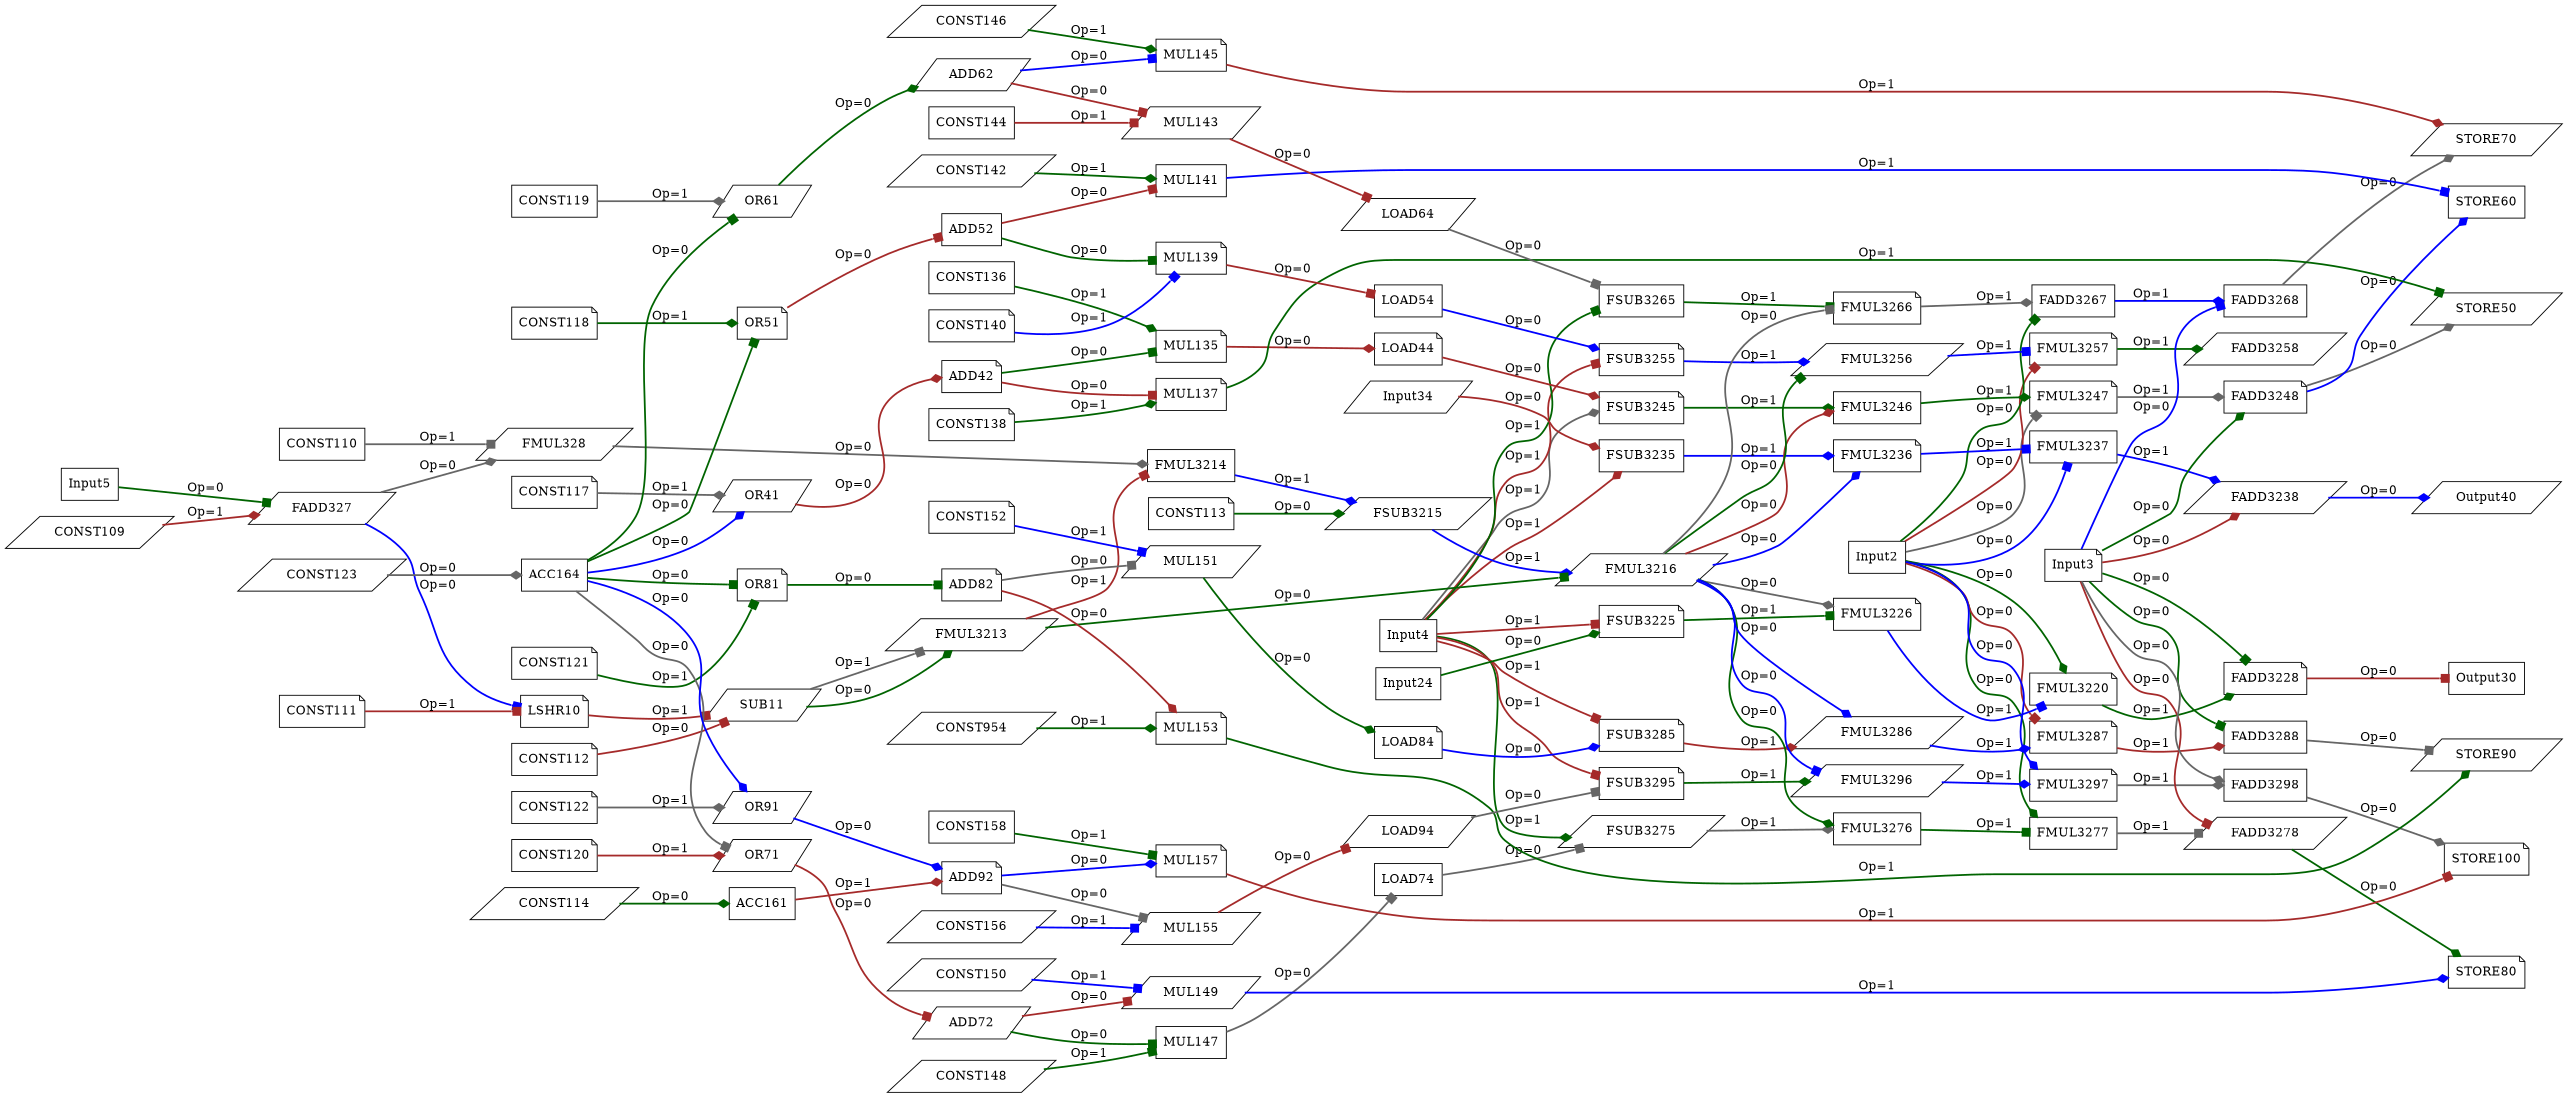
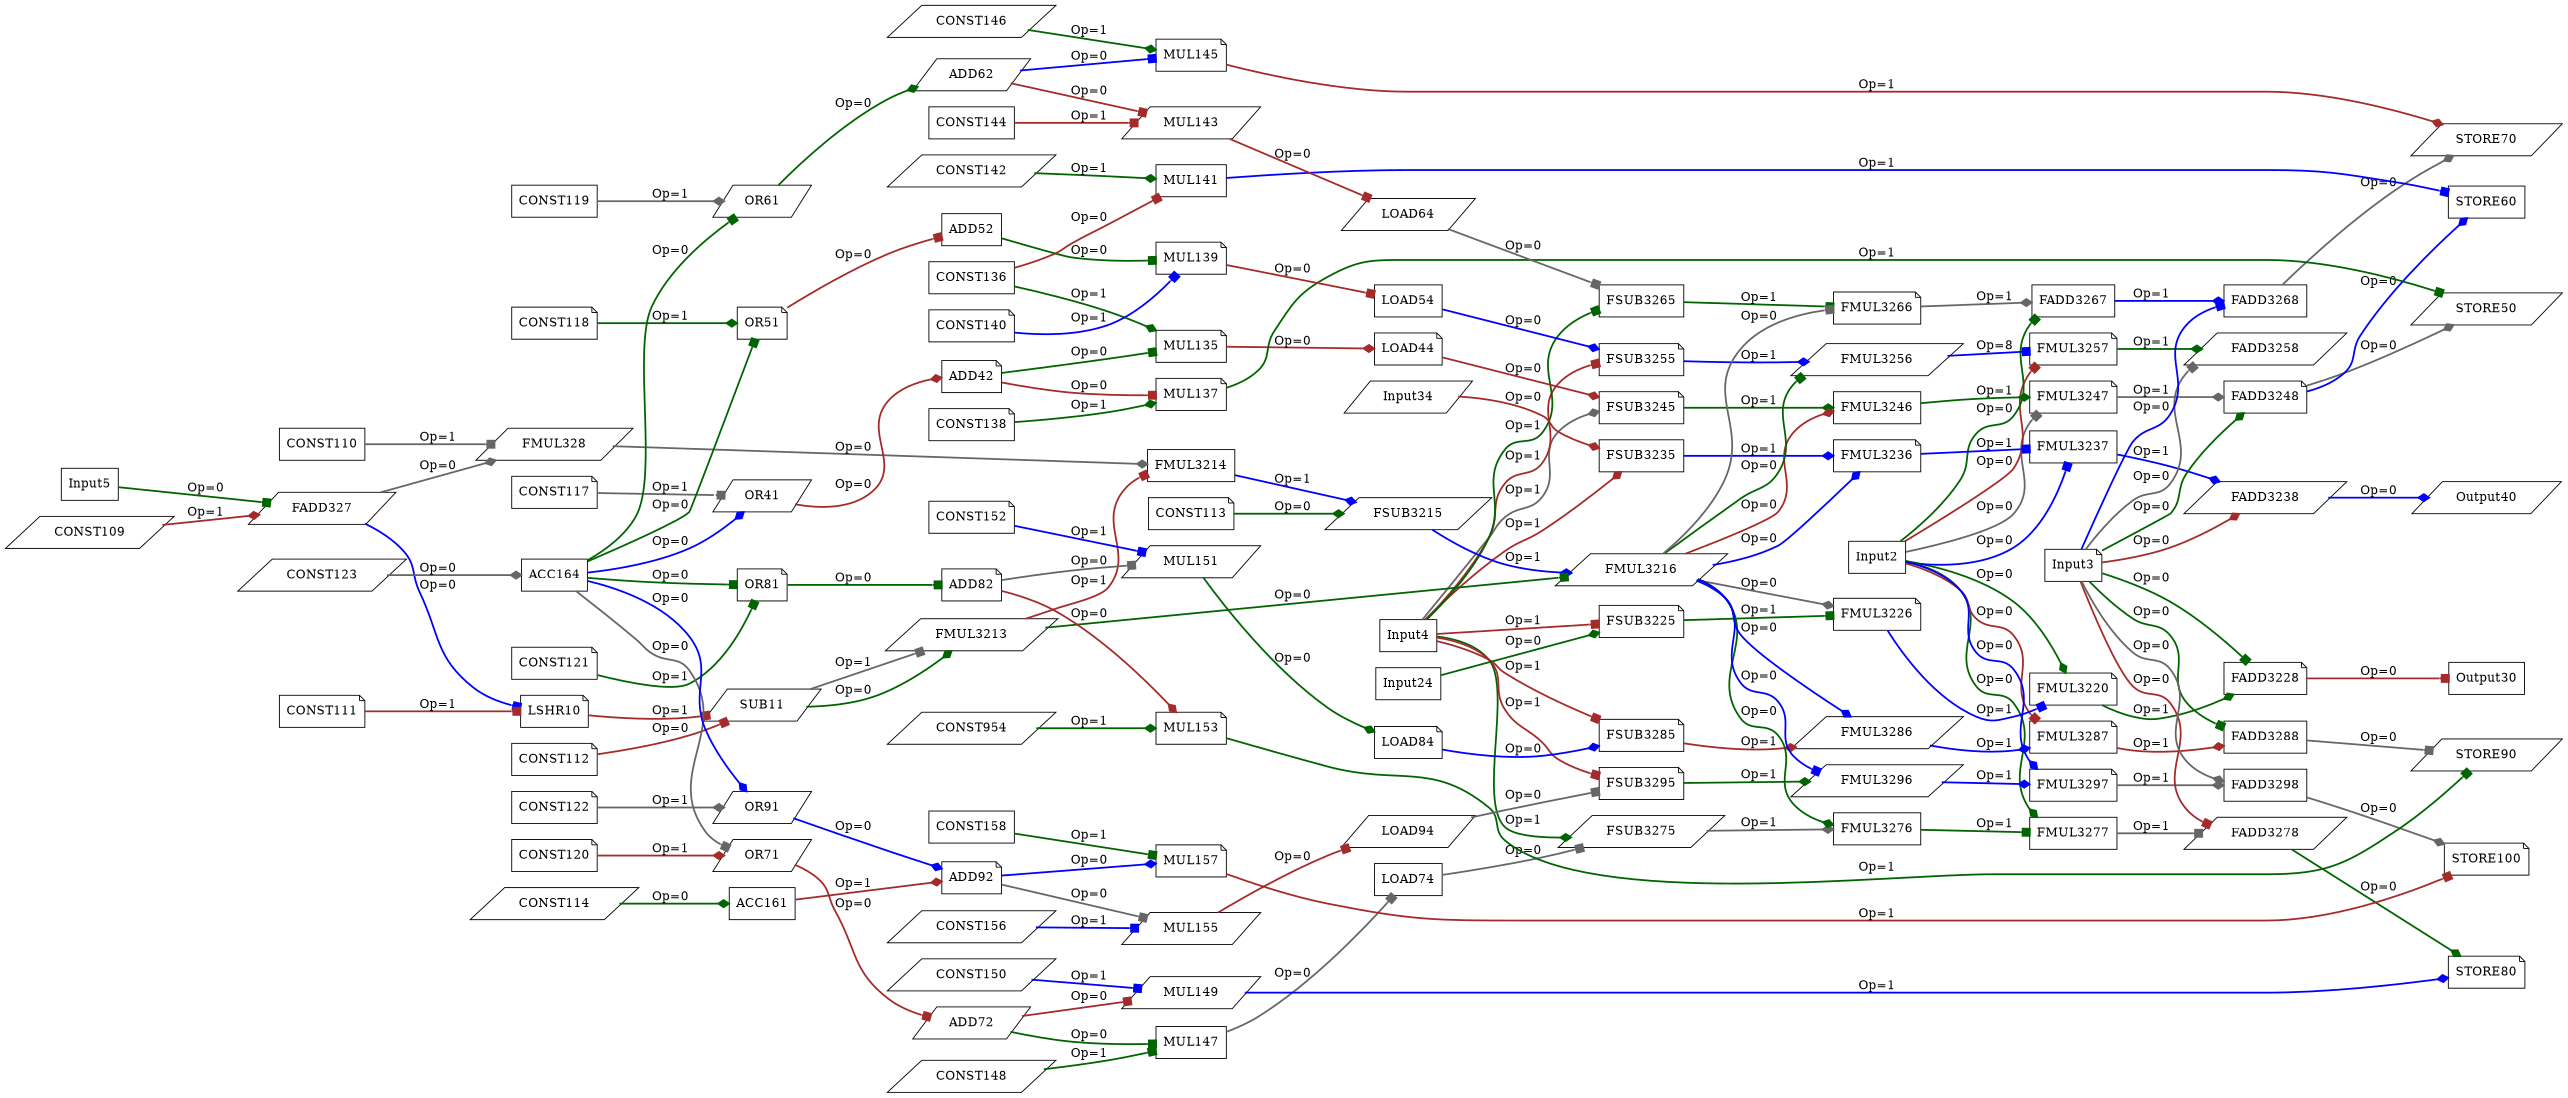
(1074, 207) -> (1084, 237)
(1995, 346) -> (1995, 346)
none -> (2172, 480)
(656, 494) -> (656, 494)
(1839, 881) -> (1839, 881)
